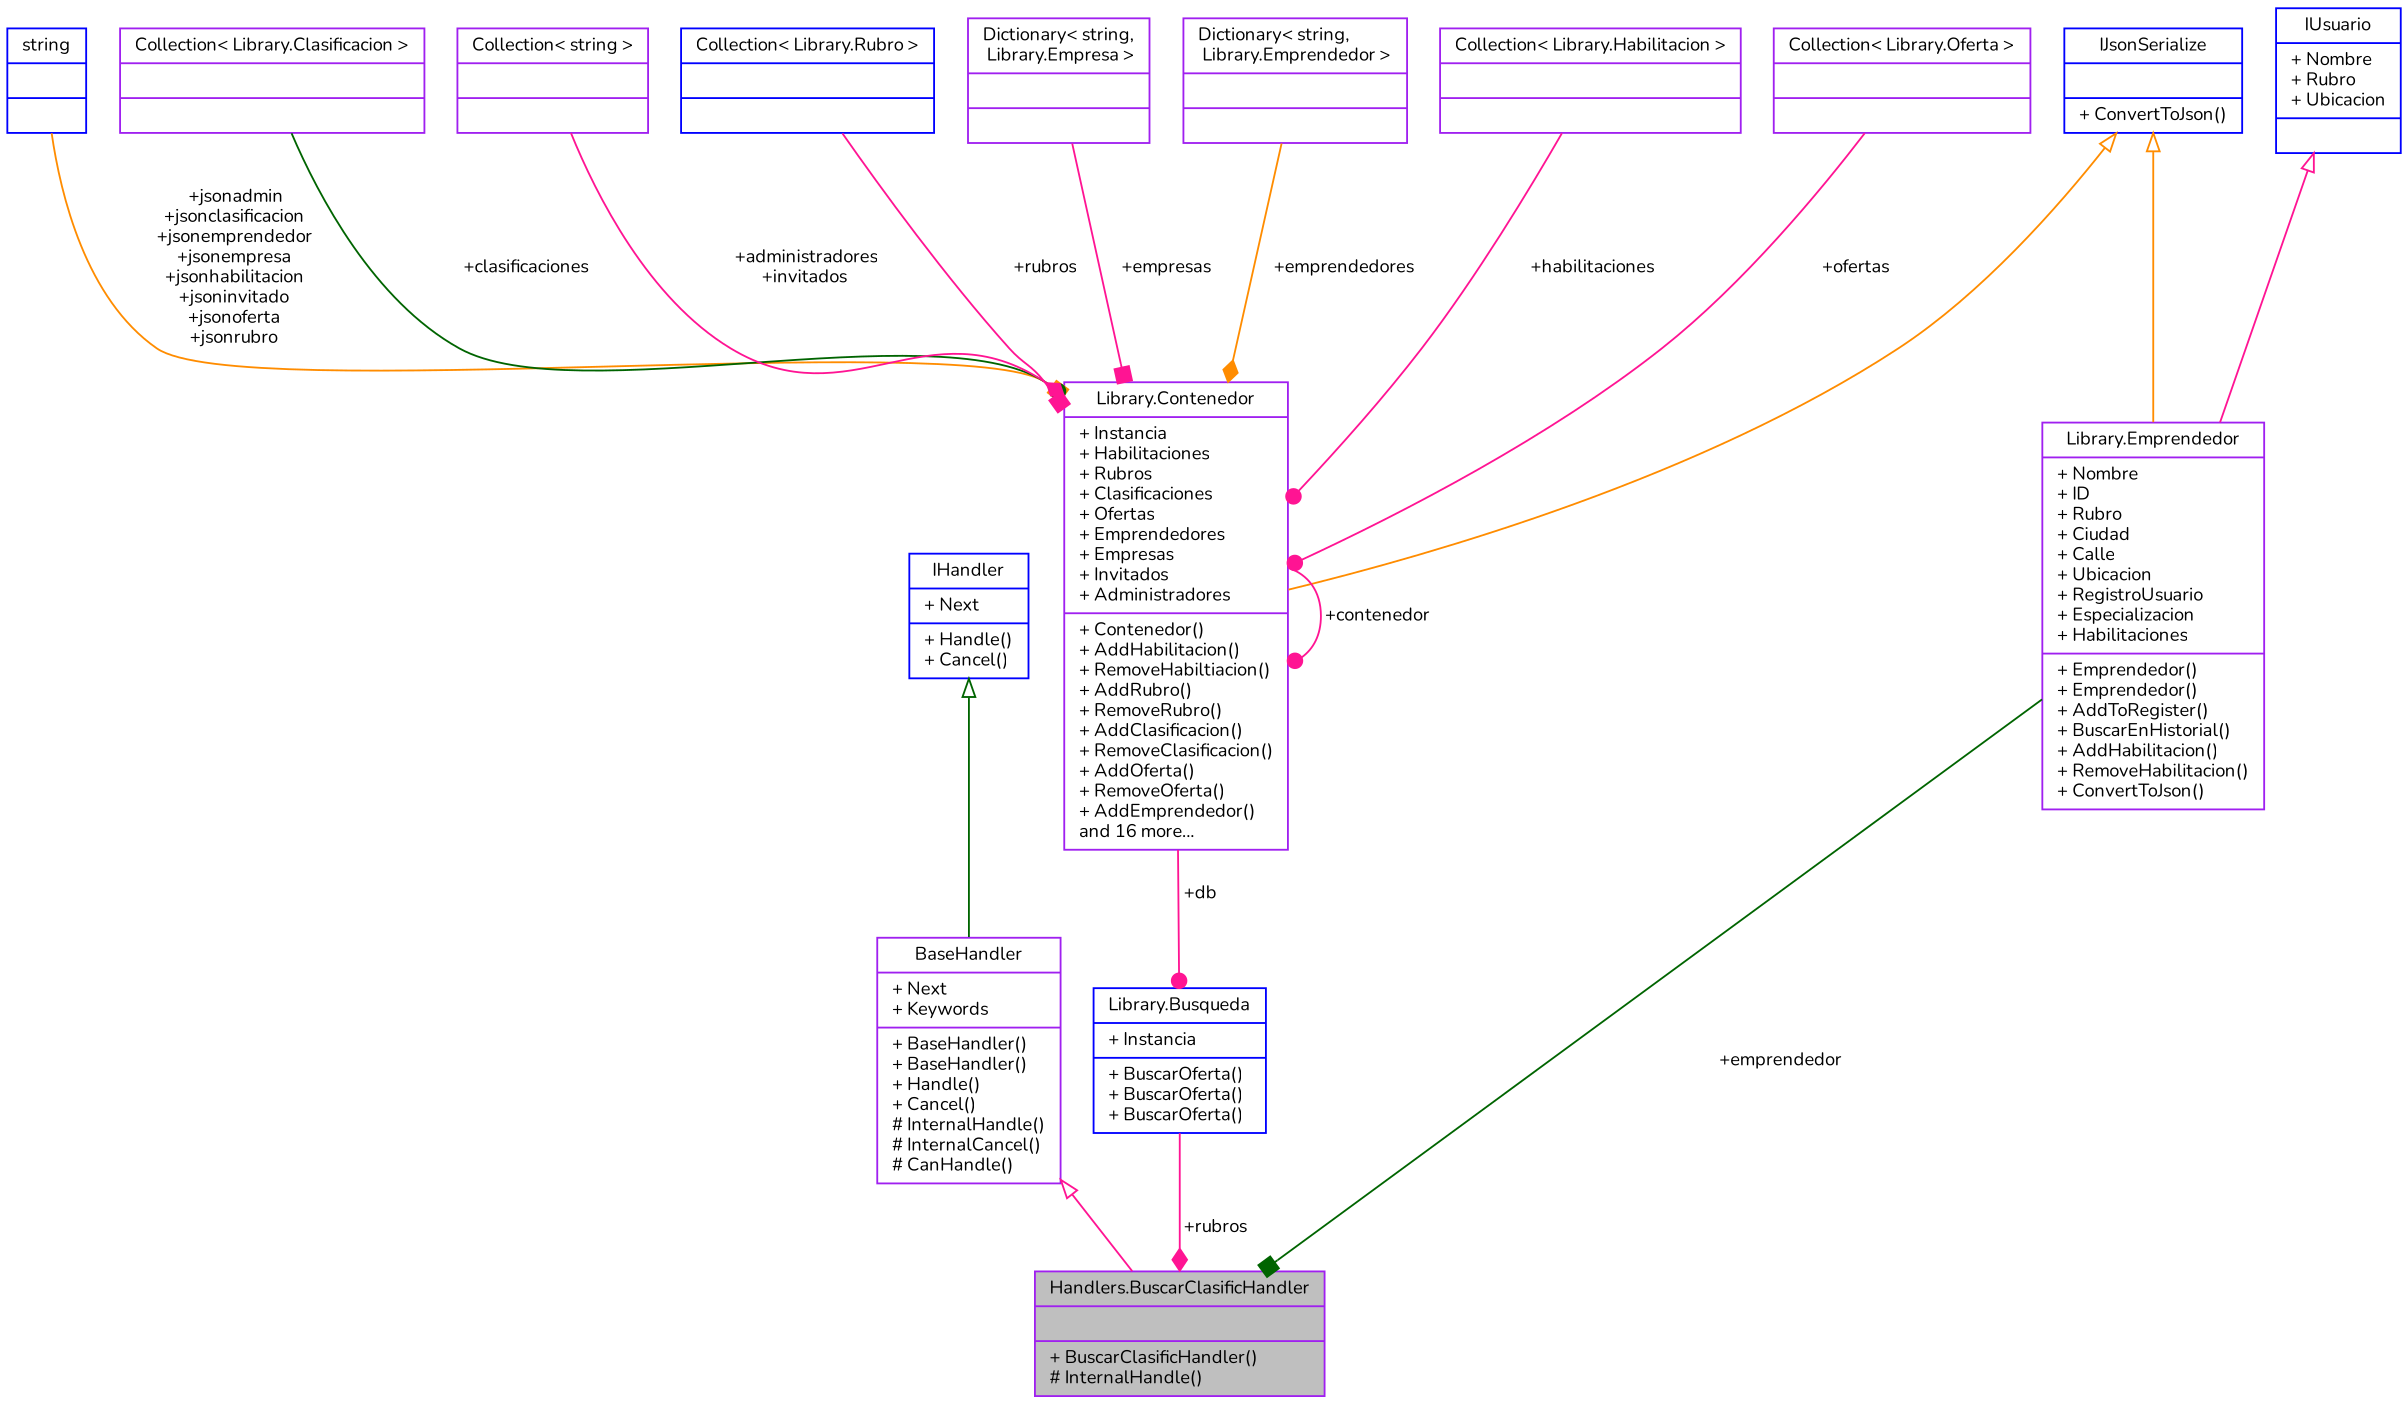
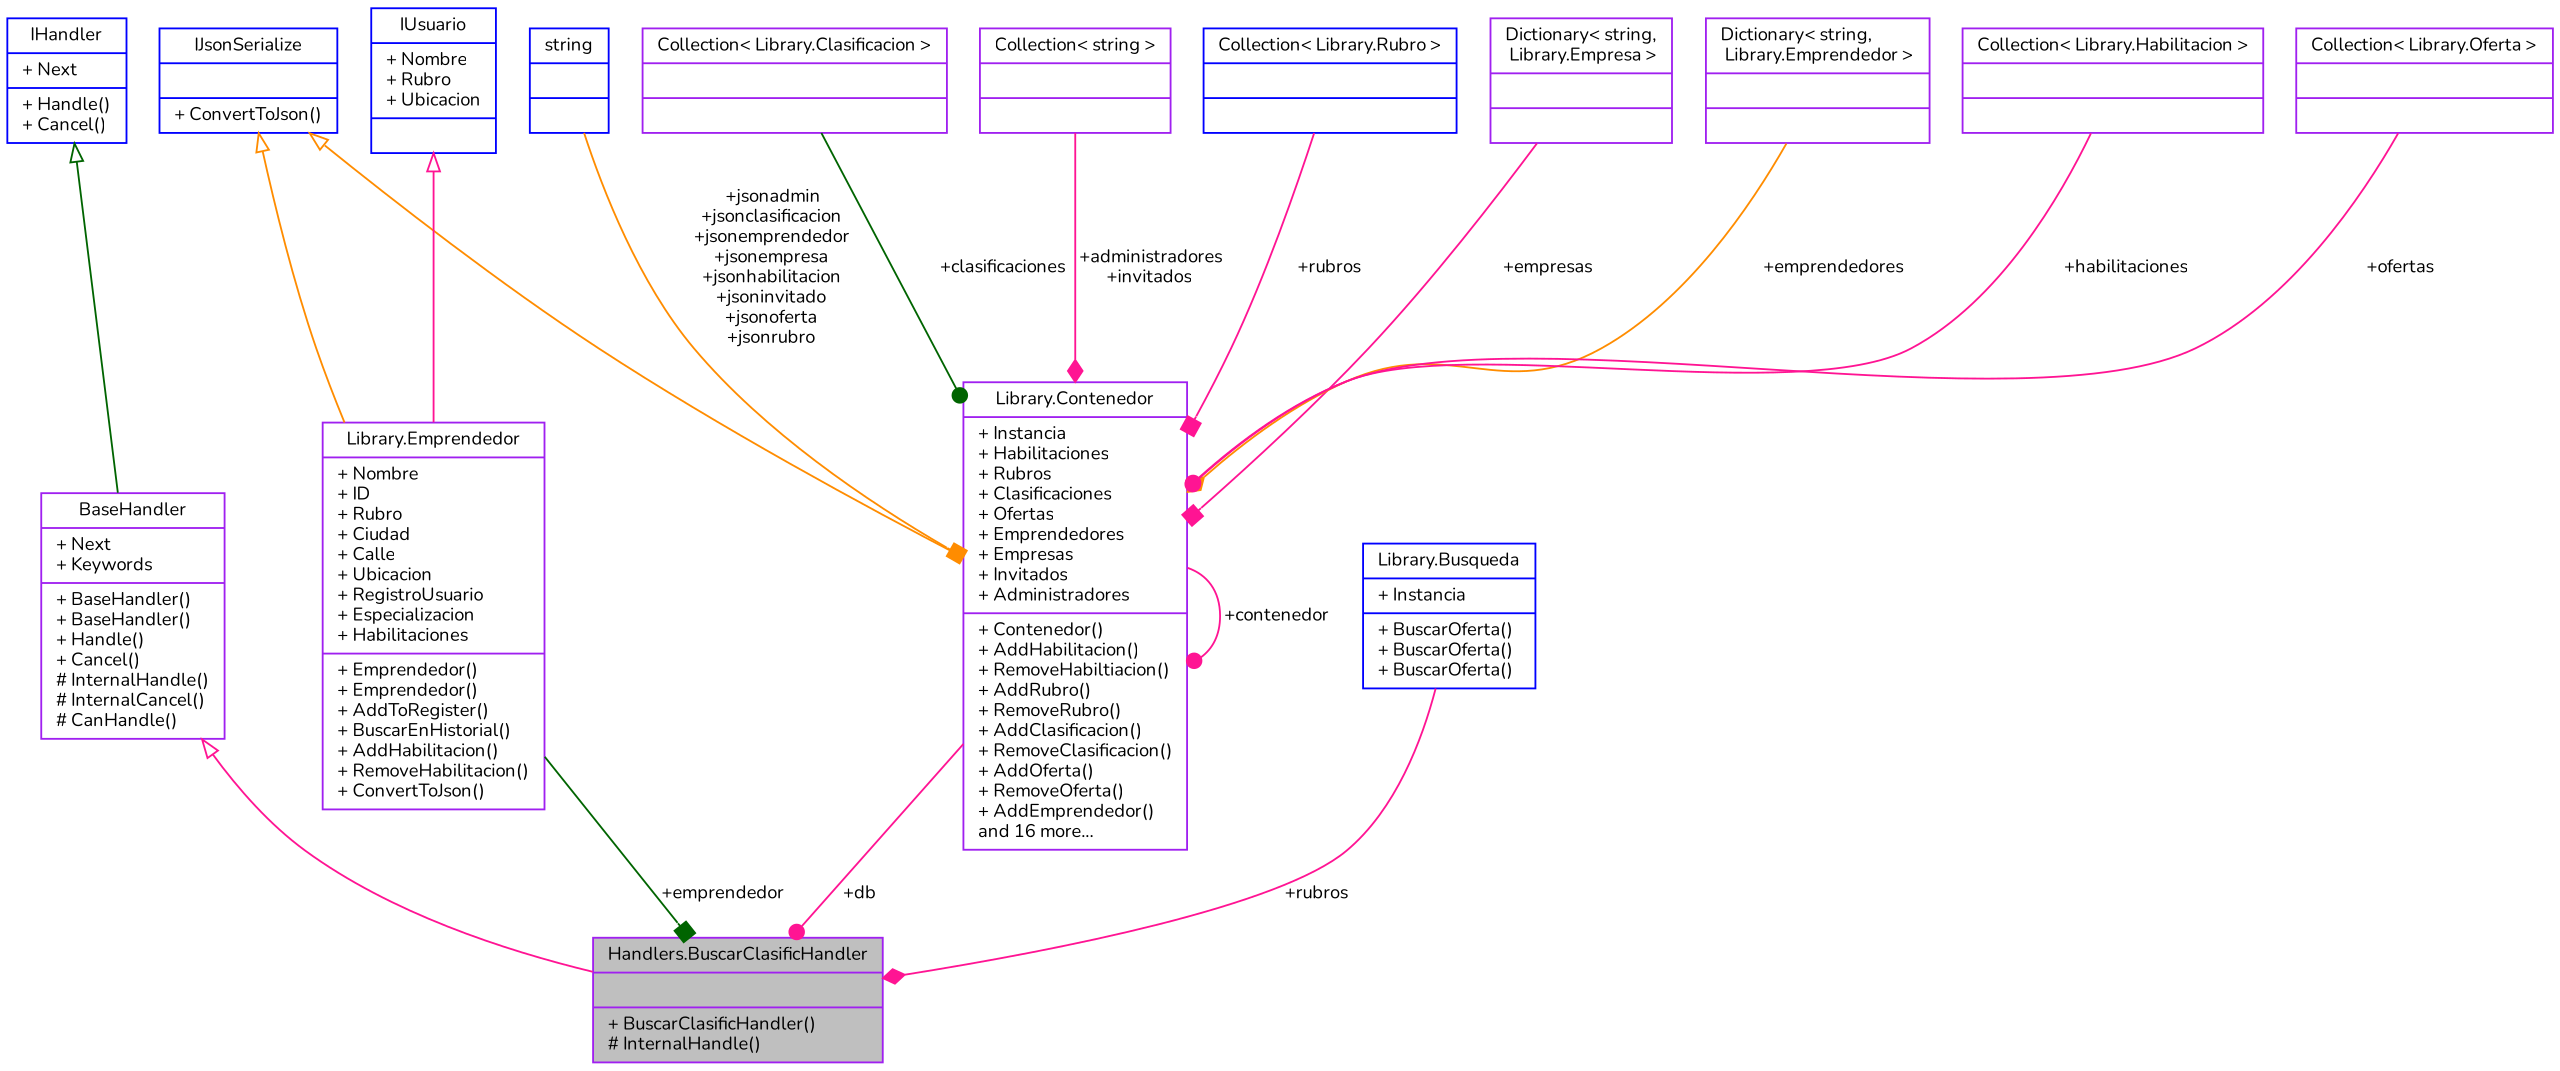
(1179, 912) -> (883, 835)
